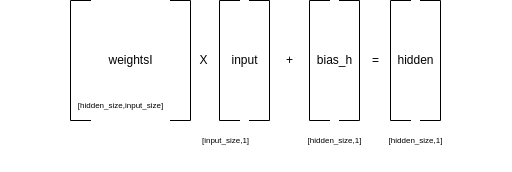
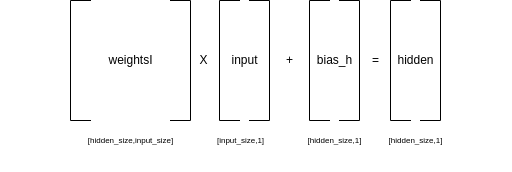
(121, 106) -> (131, 141)
(226, 141) -> (241, 141)
